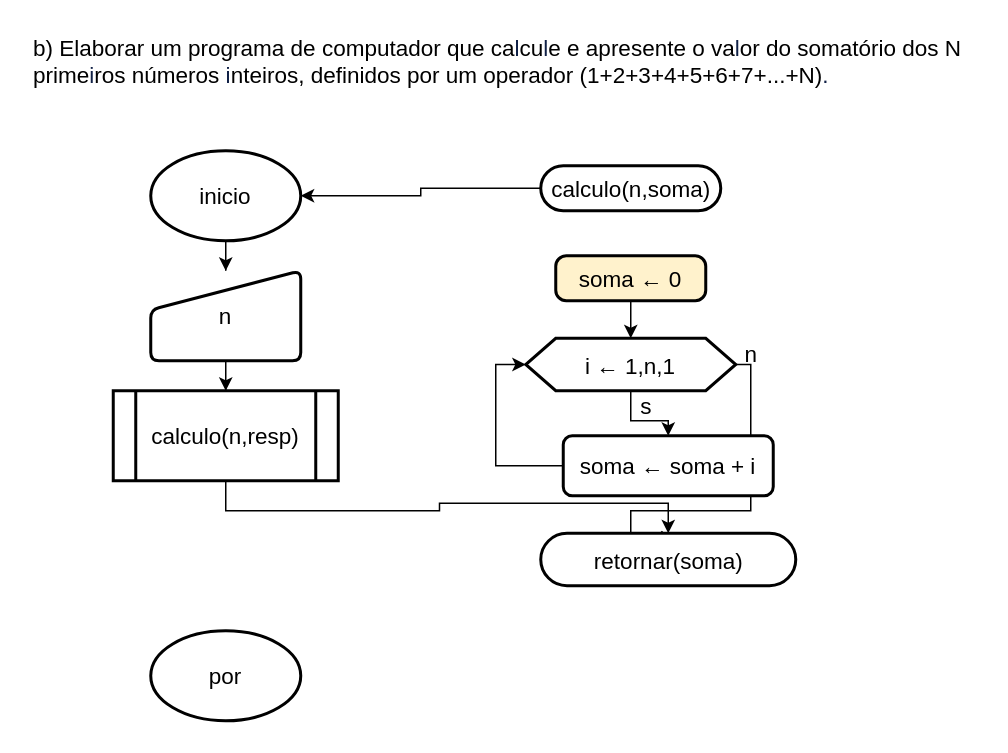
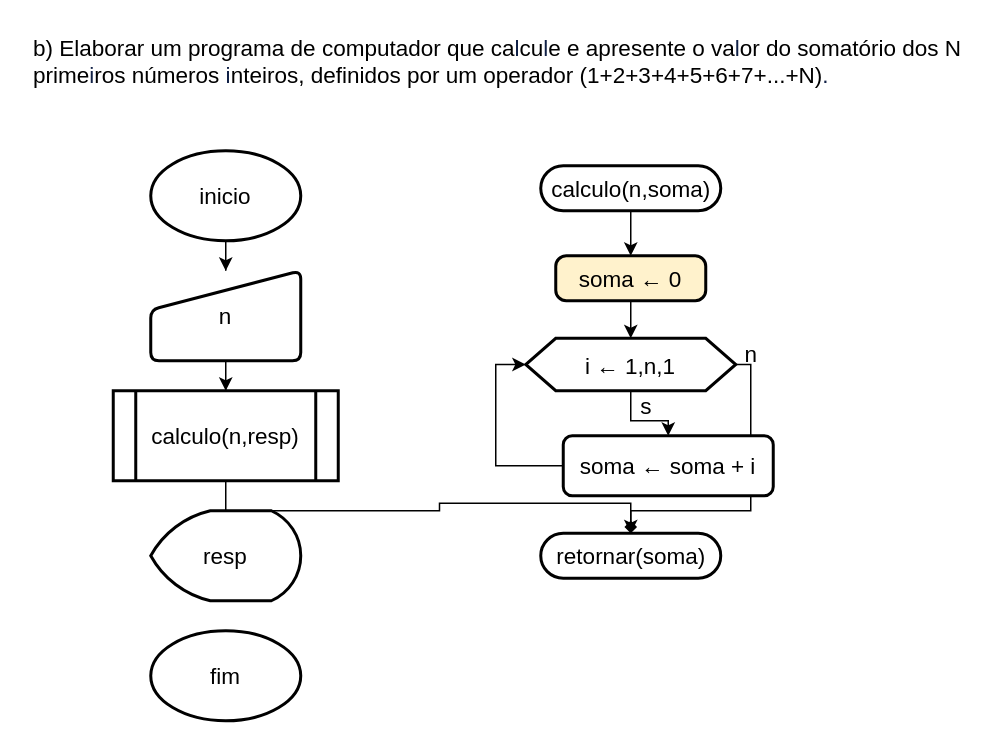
(422, 188) -> (631, 239)
none -> (226, 556)
(668, 560) -> (631, 556)
(226, 676) -> (226, 676)
